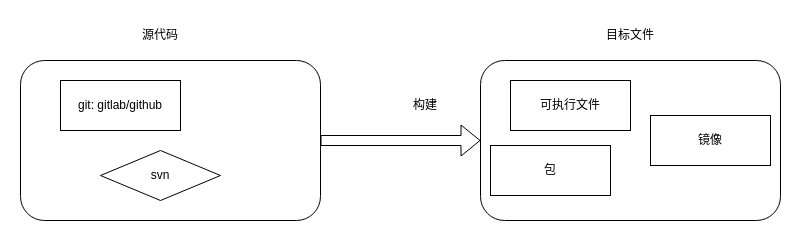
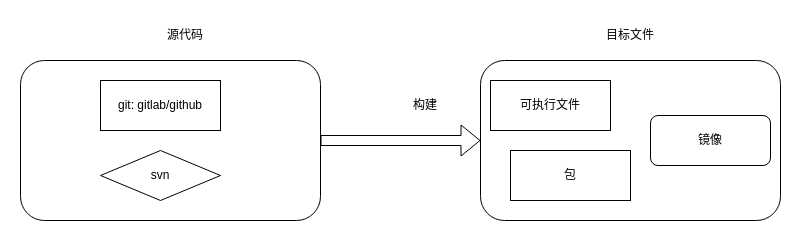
(161, 36) -> (186, 36)
(121, 106) -> (161, 106)
(571, 106) -> (551, 106)
(711, 141) -> (711, 141)
(551, 171) -> (571, 176)
